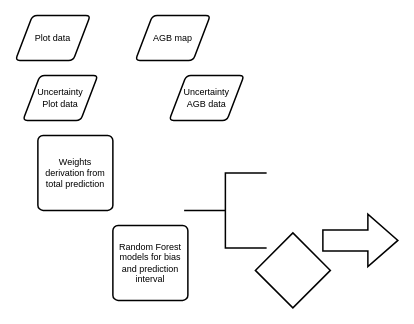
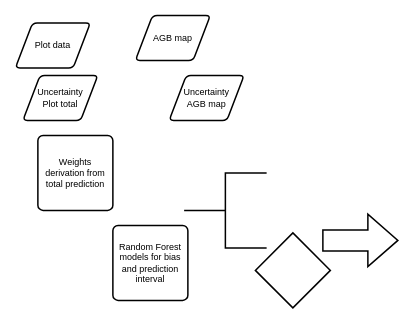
(53, 38) -> (53, 45)
(60, 98) -> (60, 98)
(207, 98) -> (207, 98)
